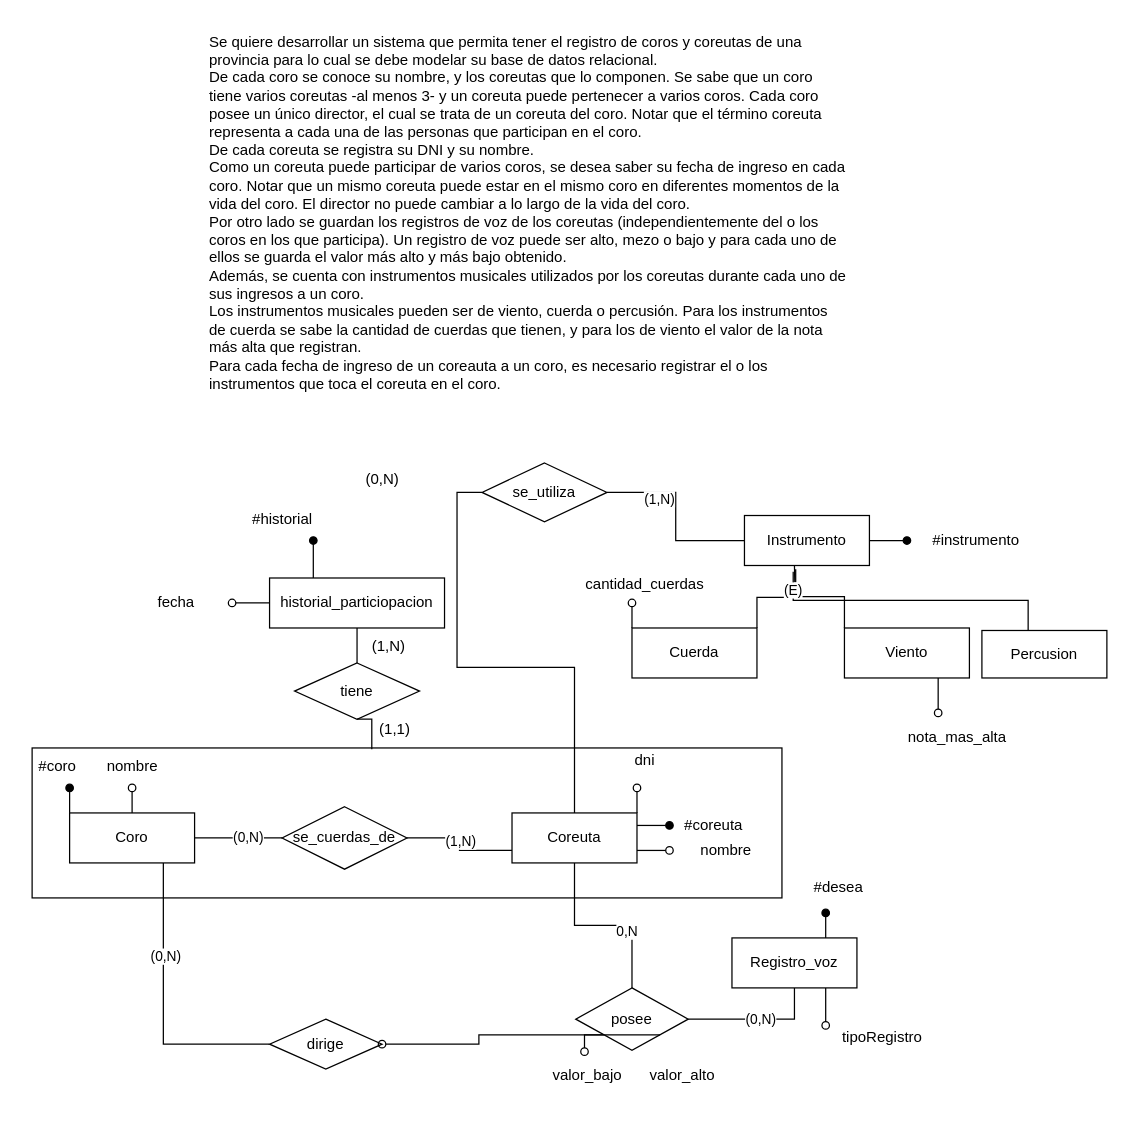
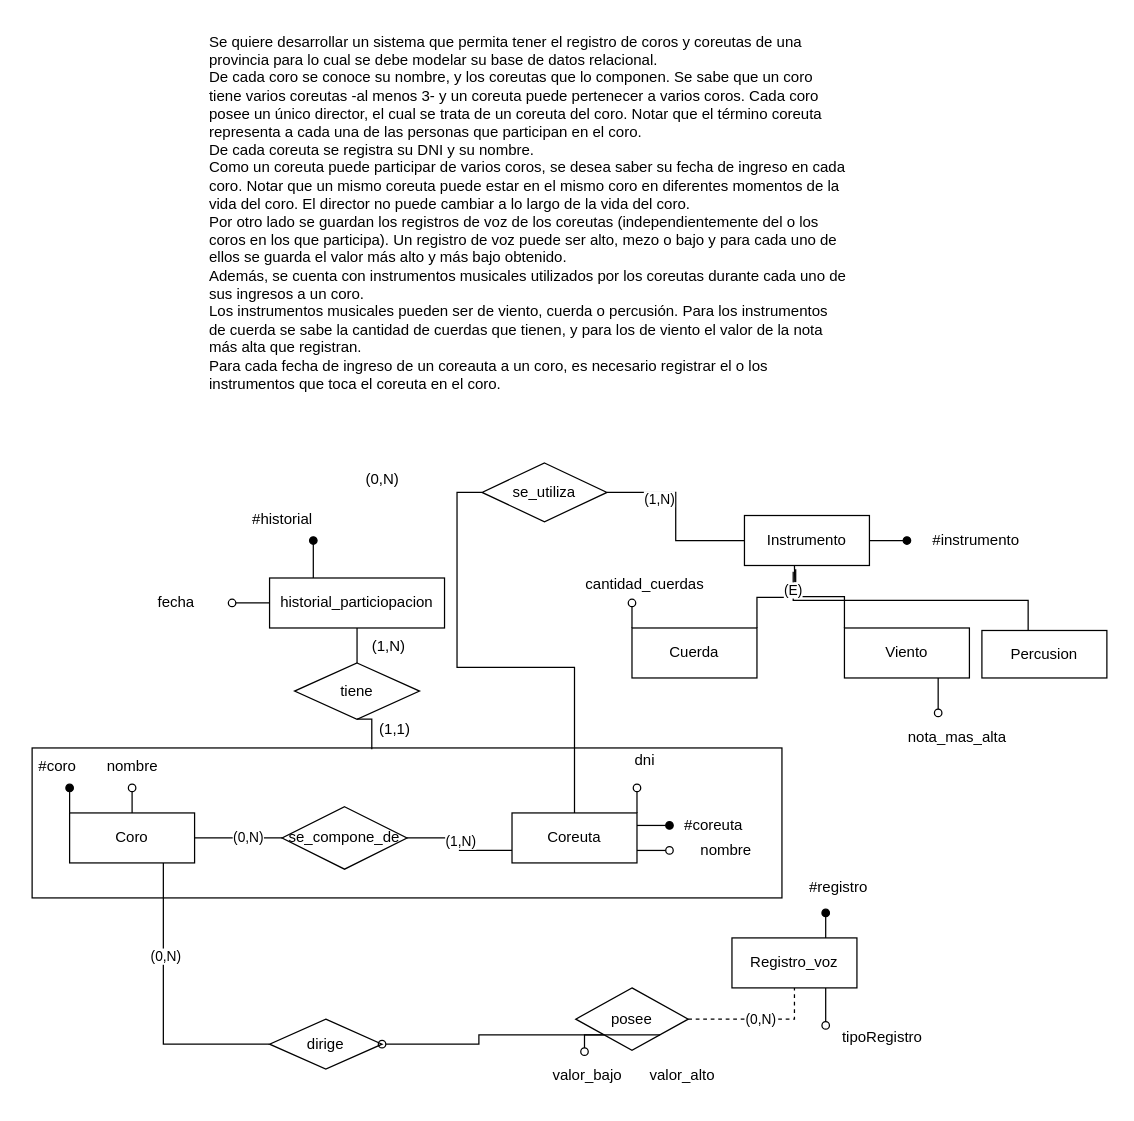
(344, 838) -> (344, 838)
(839, 888) -> (839, 888)
(604, 926) -> none
(716, 1019) -> (716, 1019)
